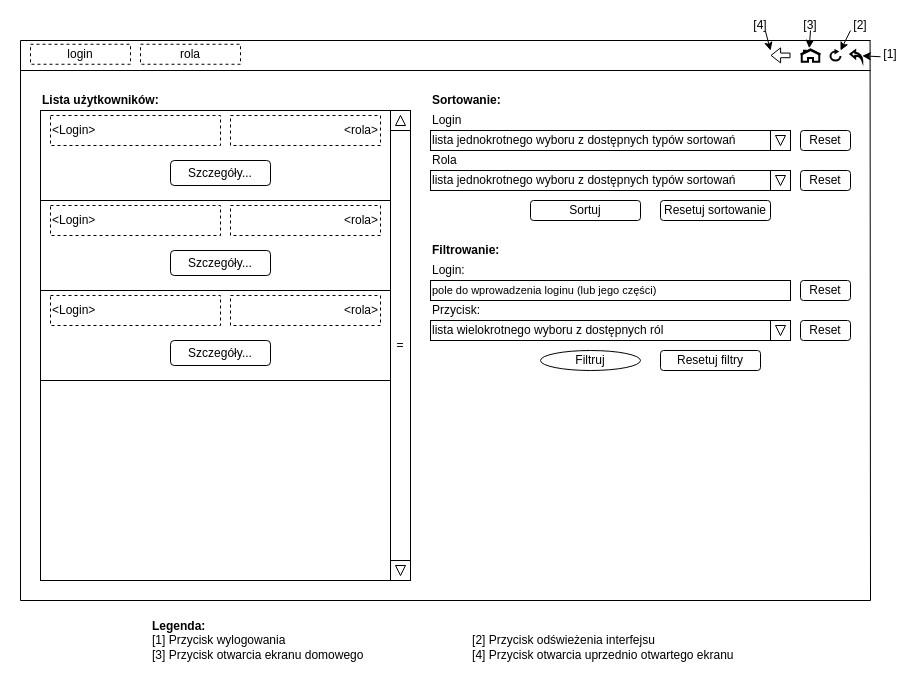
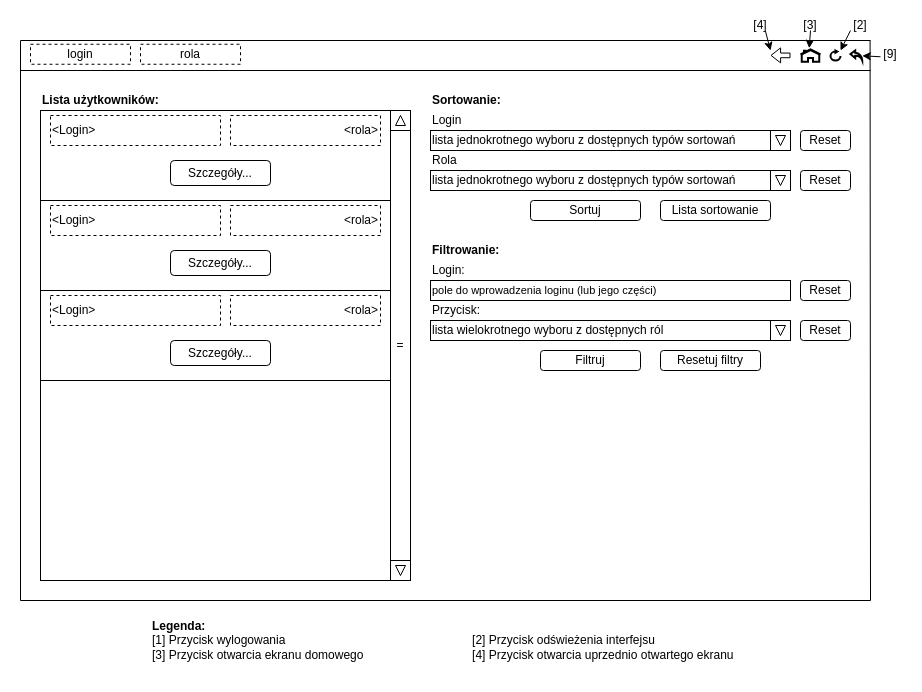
(891, 55) -> (891, 55)
(716, 211) -> (716, 211)
(591, 361) -> (591, 361)
